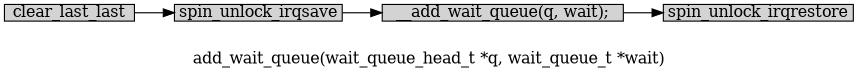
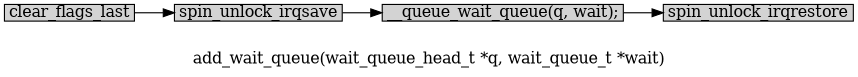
(69, 13) -> (69, 13)
(503, 13) -> (503, 13)
